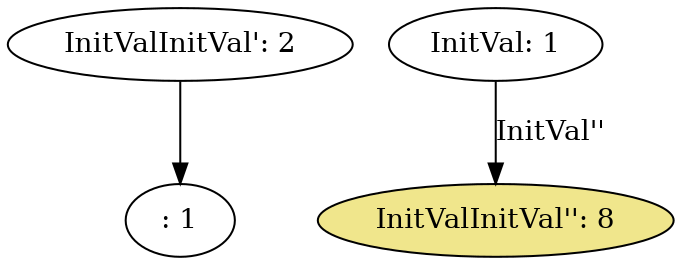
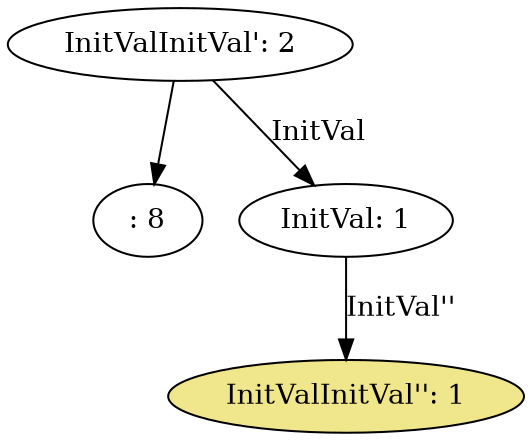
none -> (256, 125)
(180, 220) -> (148, 220)
(496, 220) -> (346, 396)
